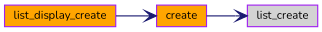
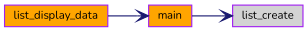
(60, 16) -> (56, 16)
(182, 16) -> (170, 16)
